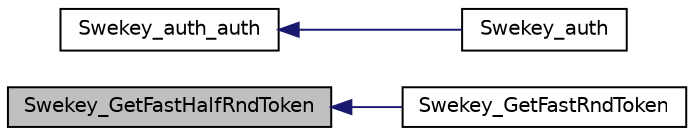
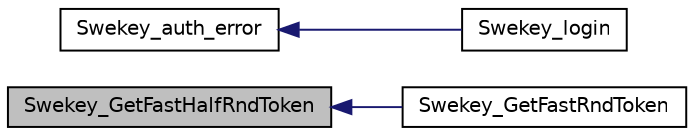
(170, 30) -> (170, 30)
(544, 30) -> (544, 30)
